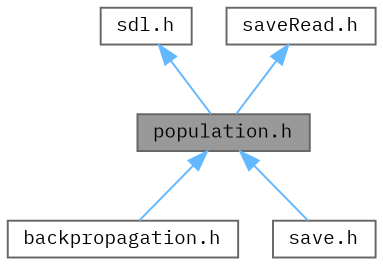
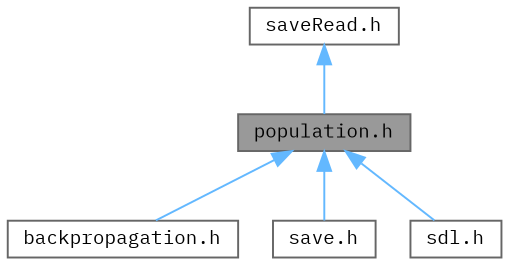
(191, 87) -> (398, 192)
